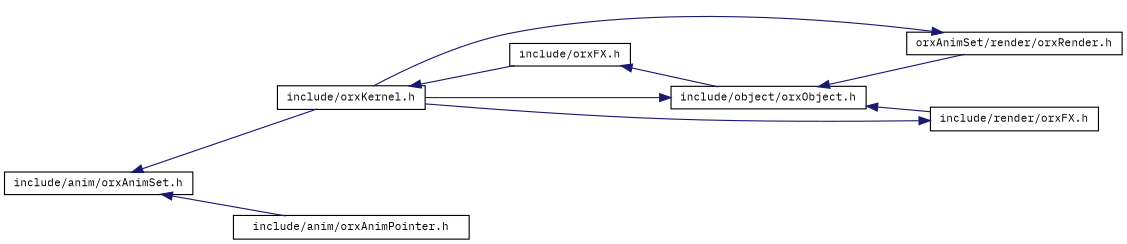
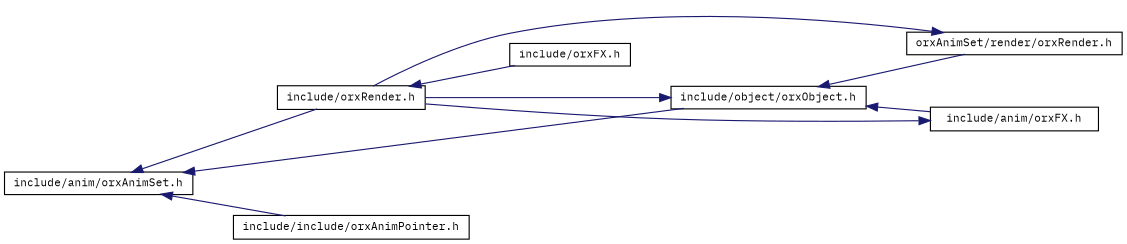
(675, 77) -> (439, 140)
(351, 98) -> (351, 98)
(1014, 119) -> (1014, 119)
(351, 227) -> (351, 227)
